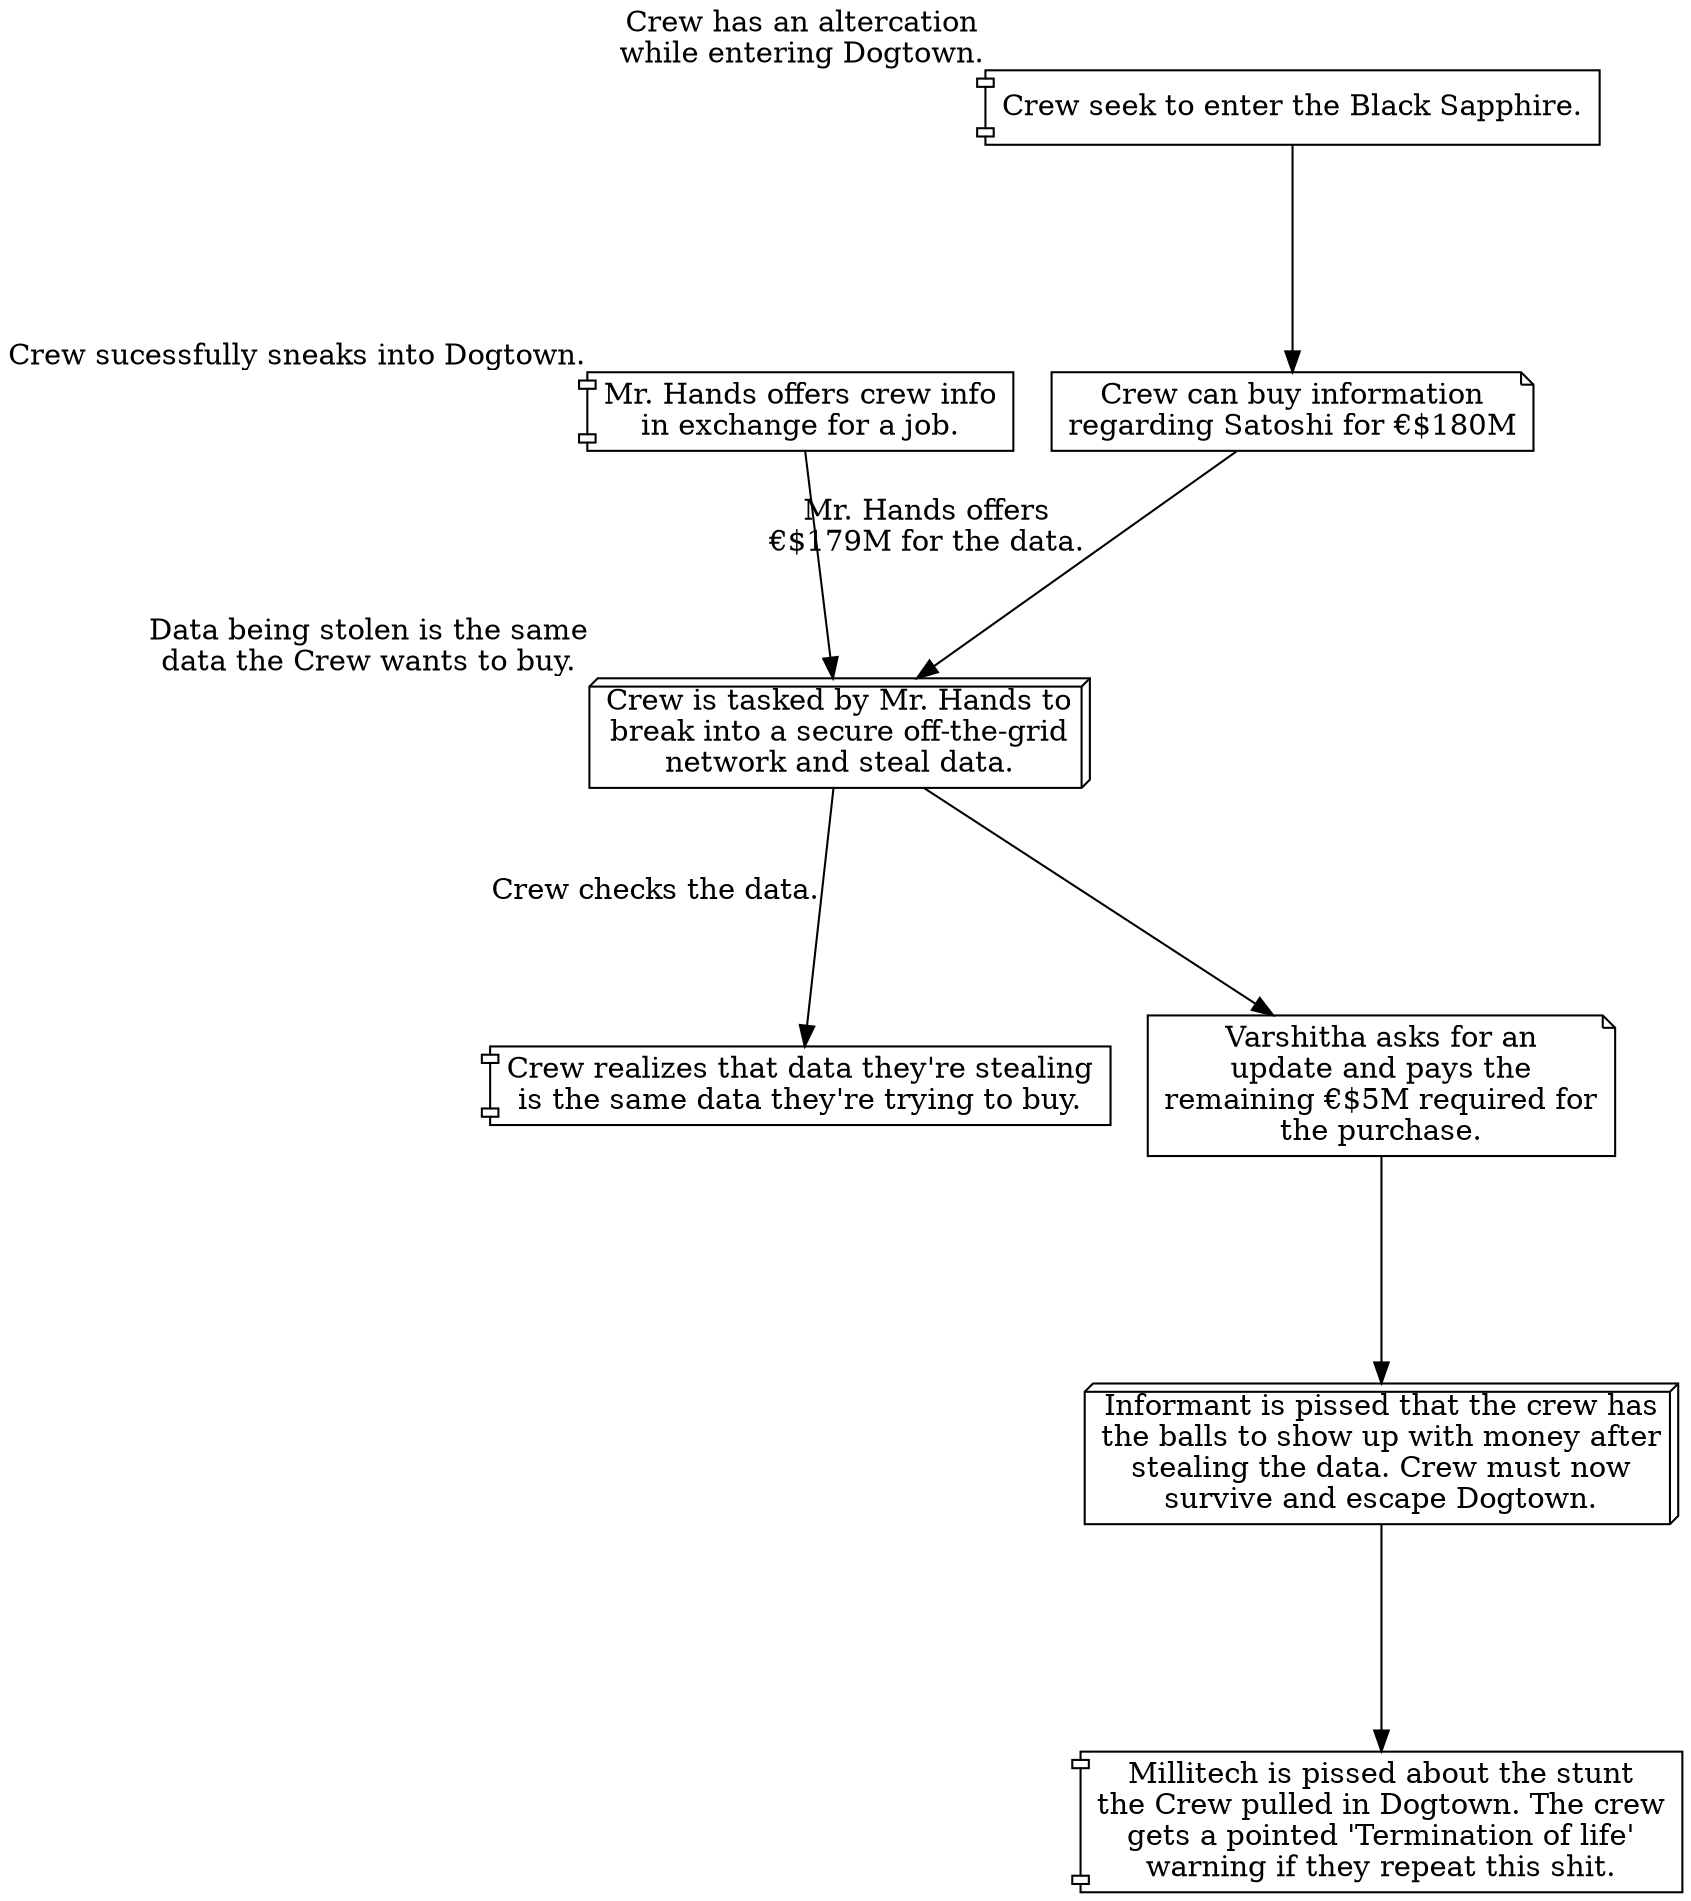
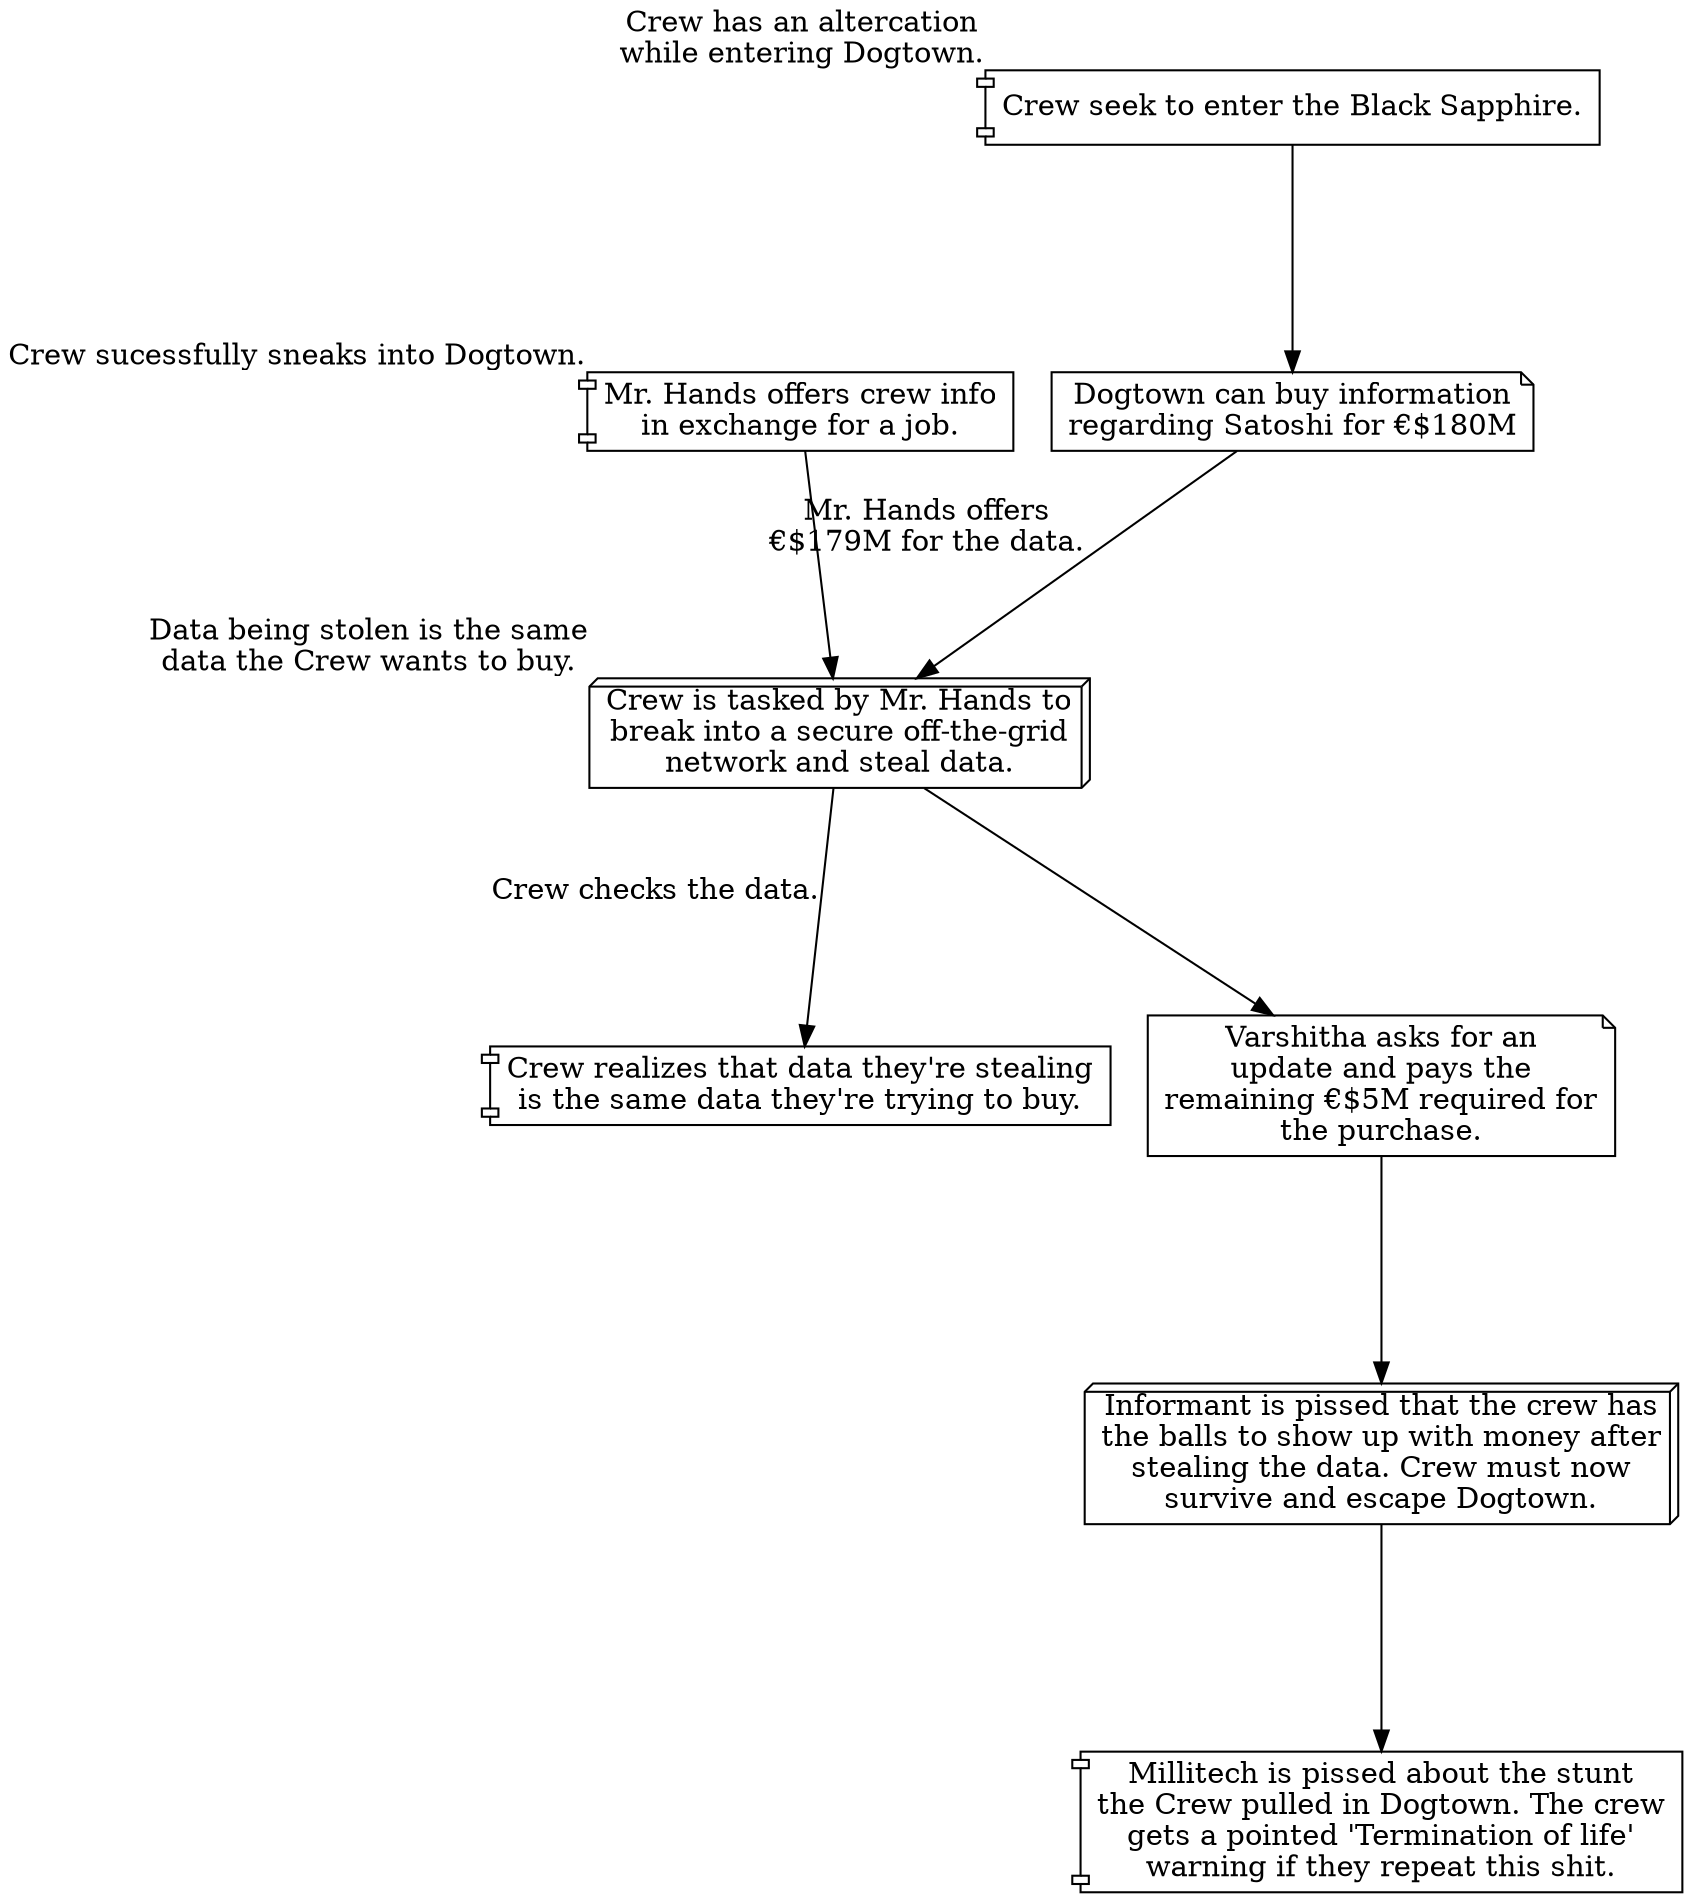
(1293, 412) -> (1293, 412)
